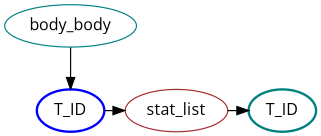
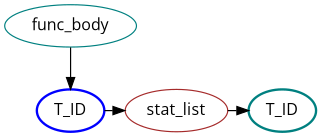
(71, 26) -> (71, 26)
